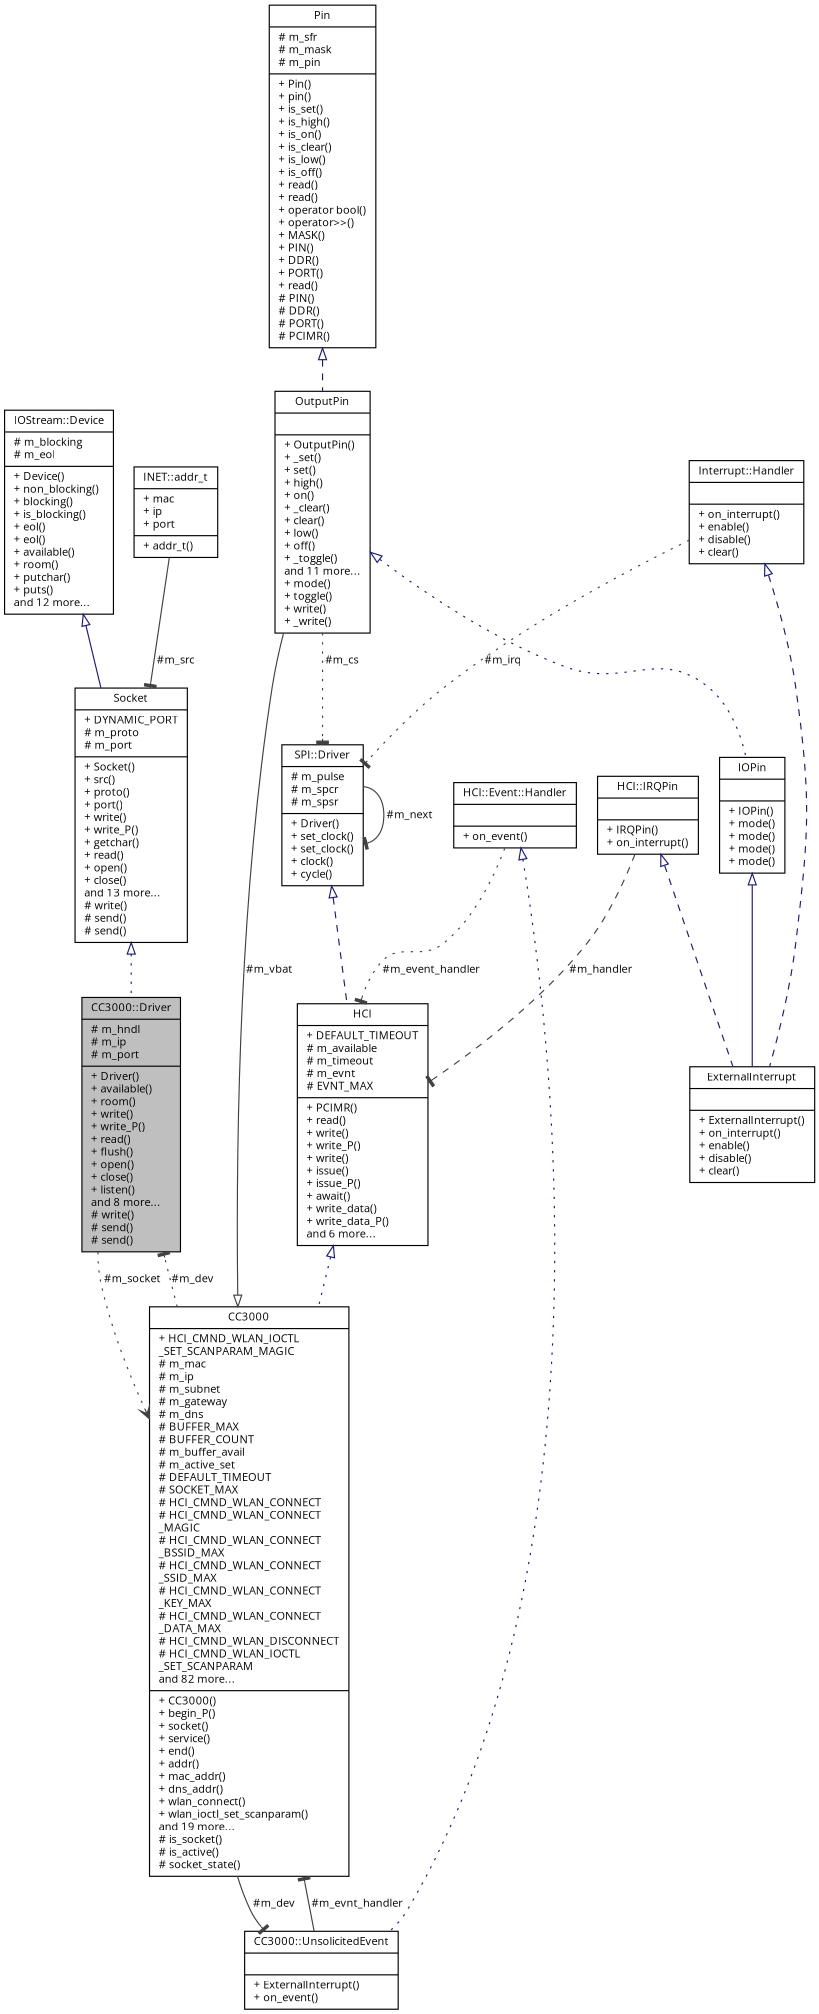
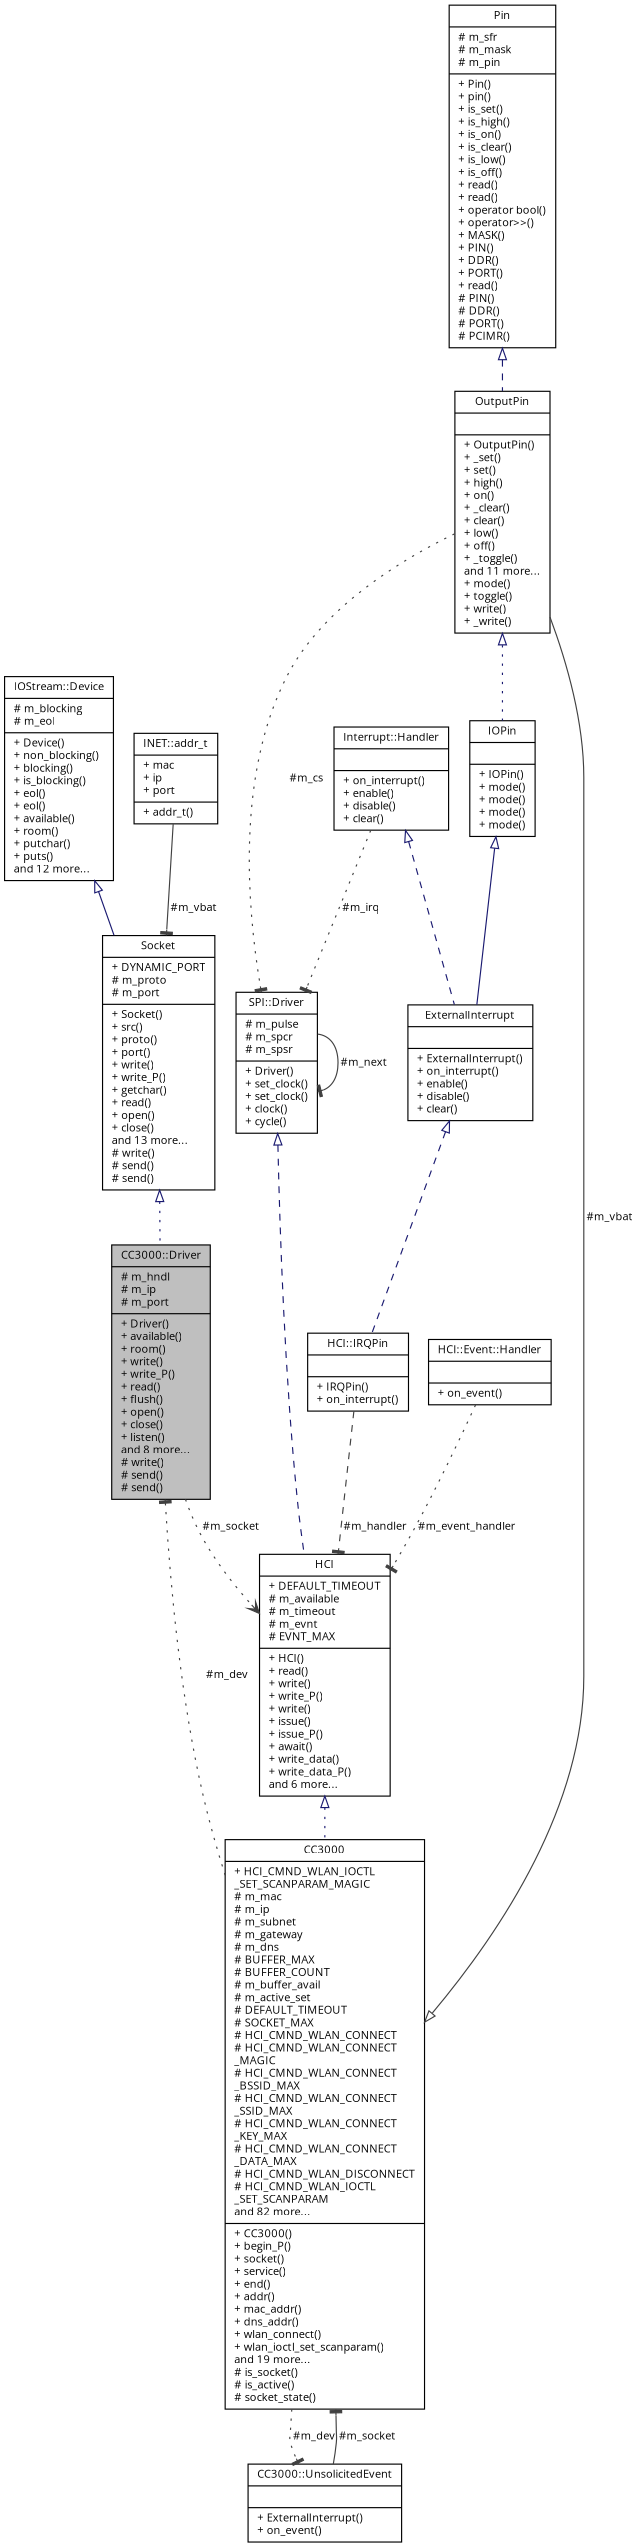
(175, 661) -> (192, 908)
(699, 966) -> (409, 1232)
(332, 1108) -> (286, 1659)
(114, 1332) -> (213, 1555)
(547, 1409) -> none
(247, 1903) -> (290, 2434)
(356, 1904) -> (366, 2437)
